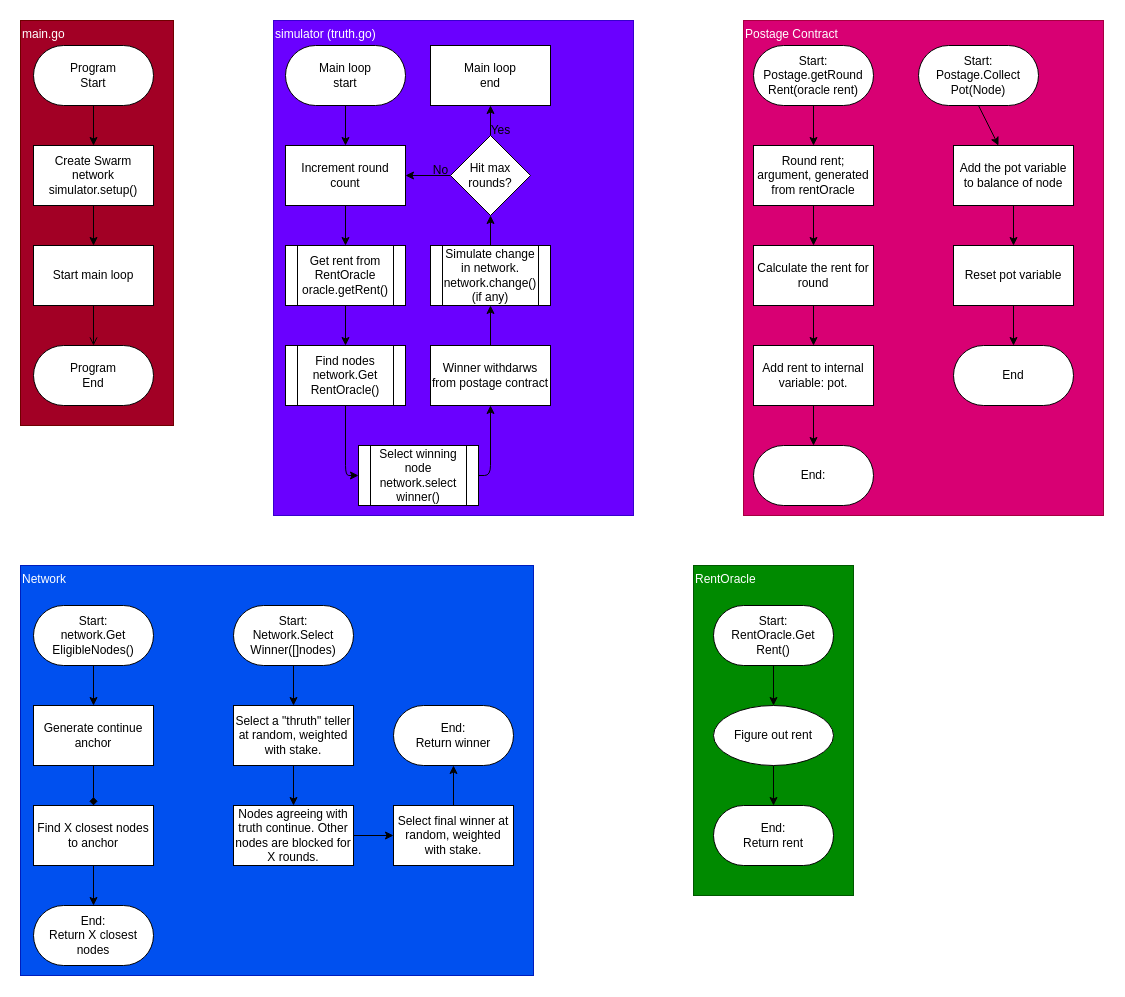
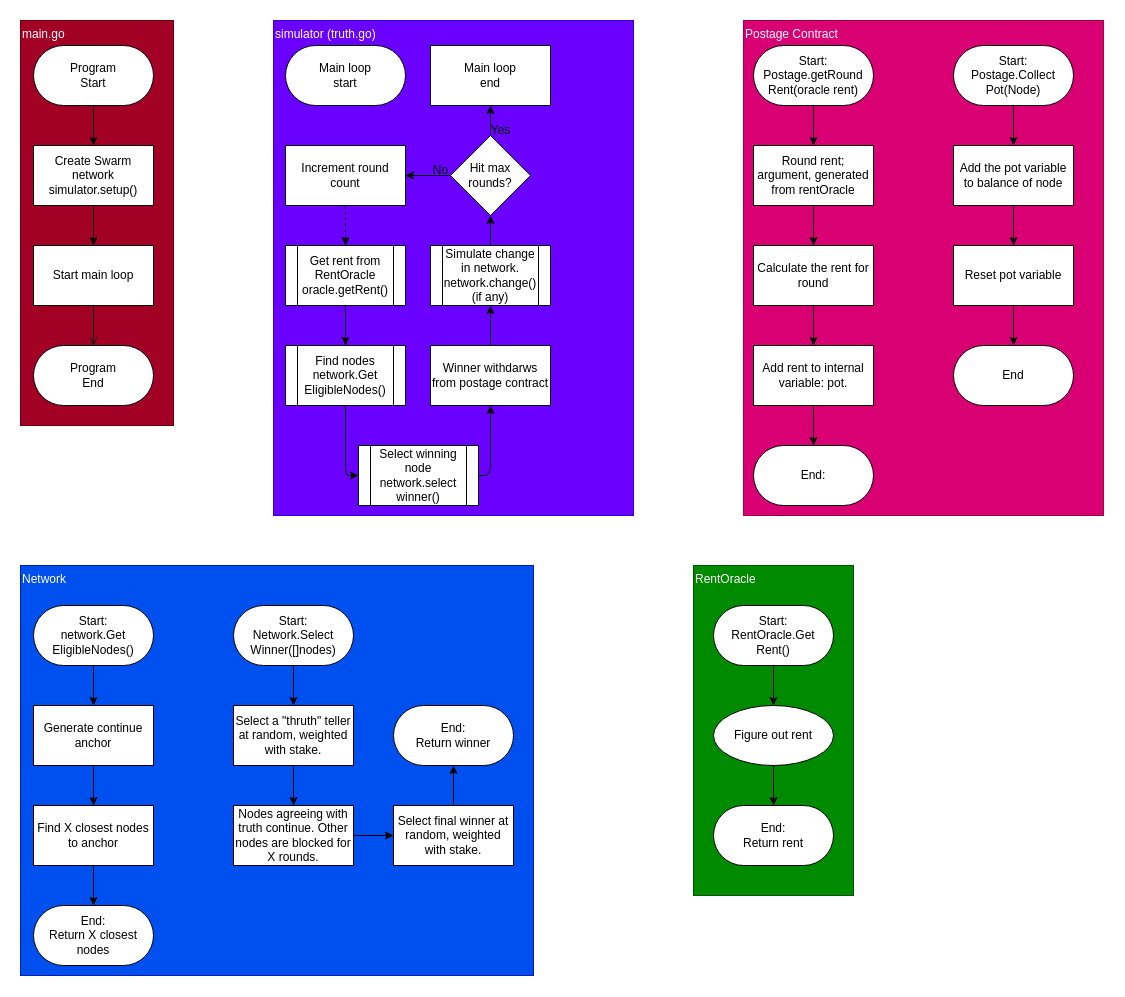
(979, 76) -> (1014, 76)
(346, 122) -> none
(346, 221) -> (346, 221)
(346, 376) -> (346, 376)
(94, 796) -> (94, 797)
